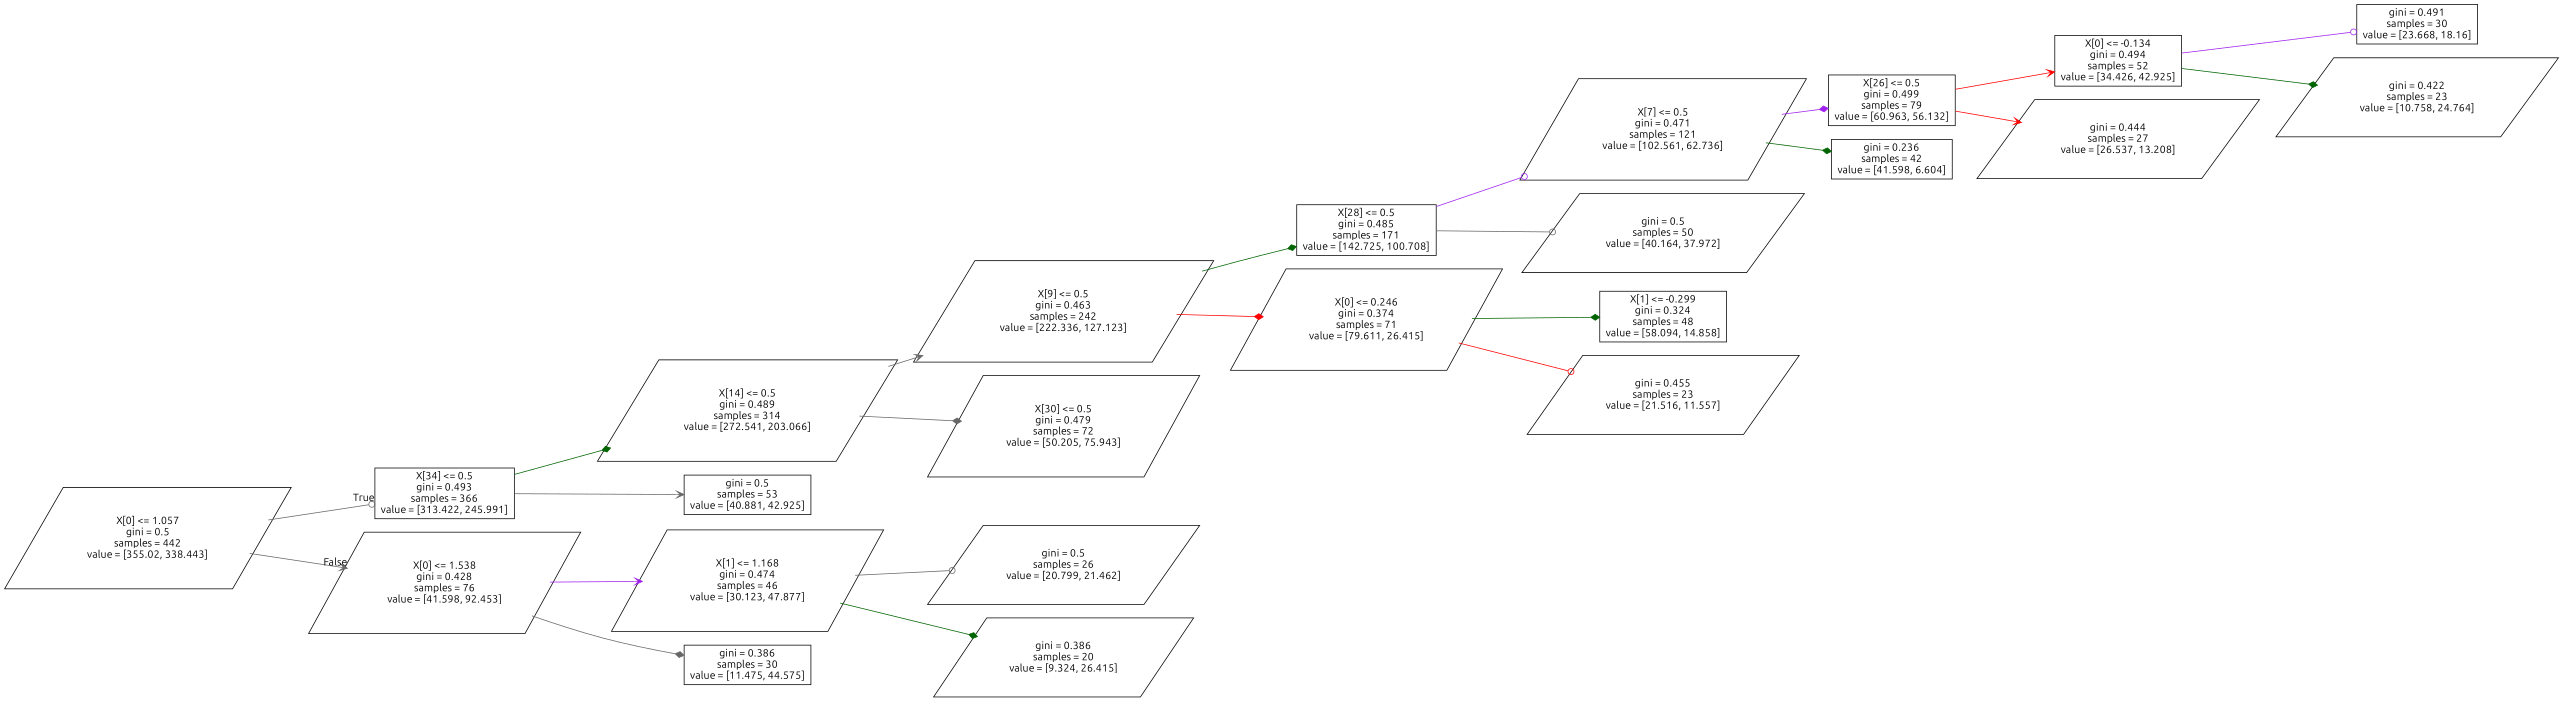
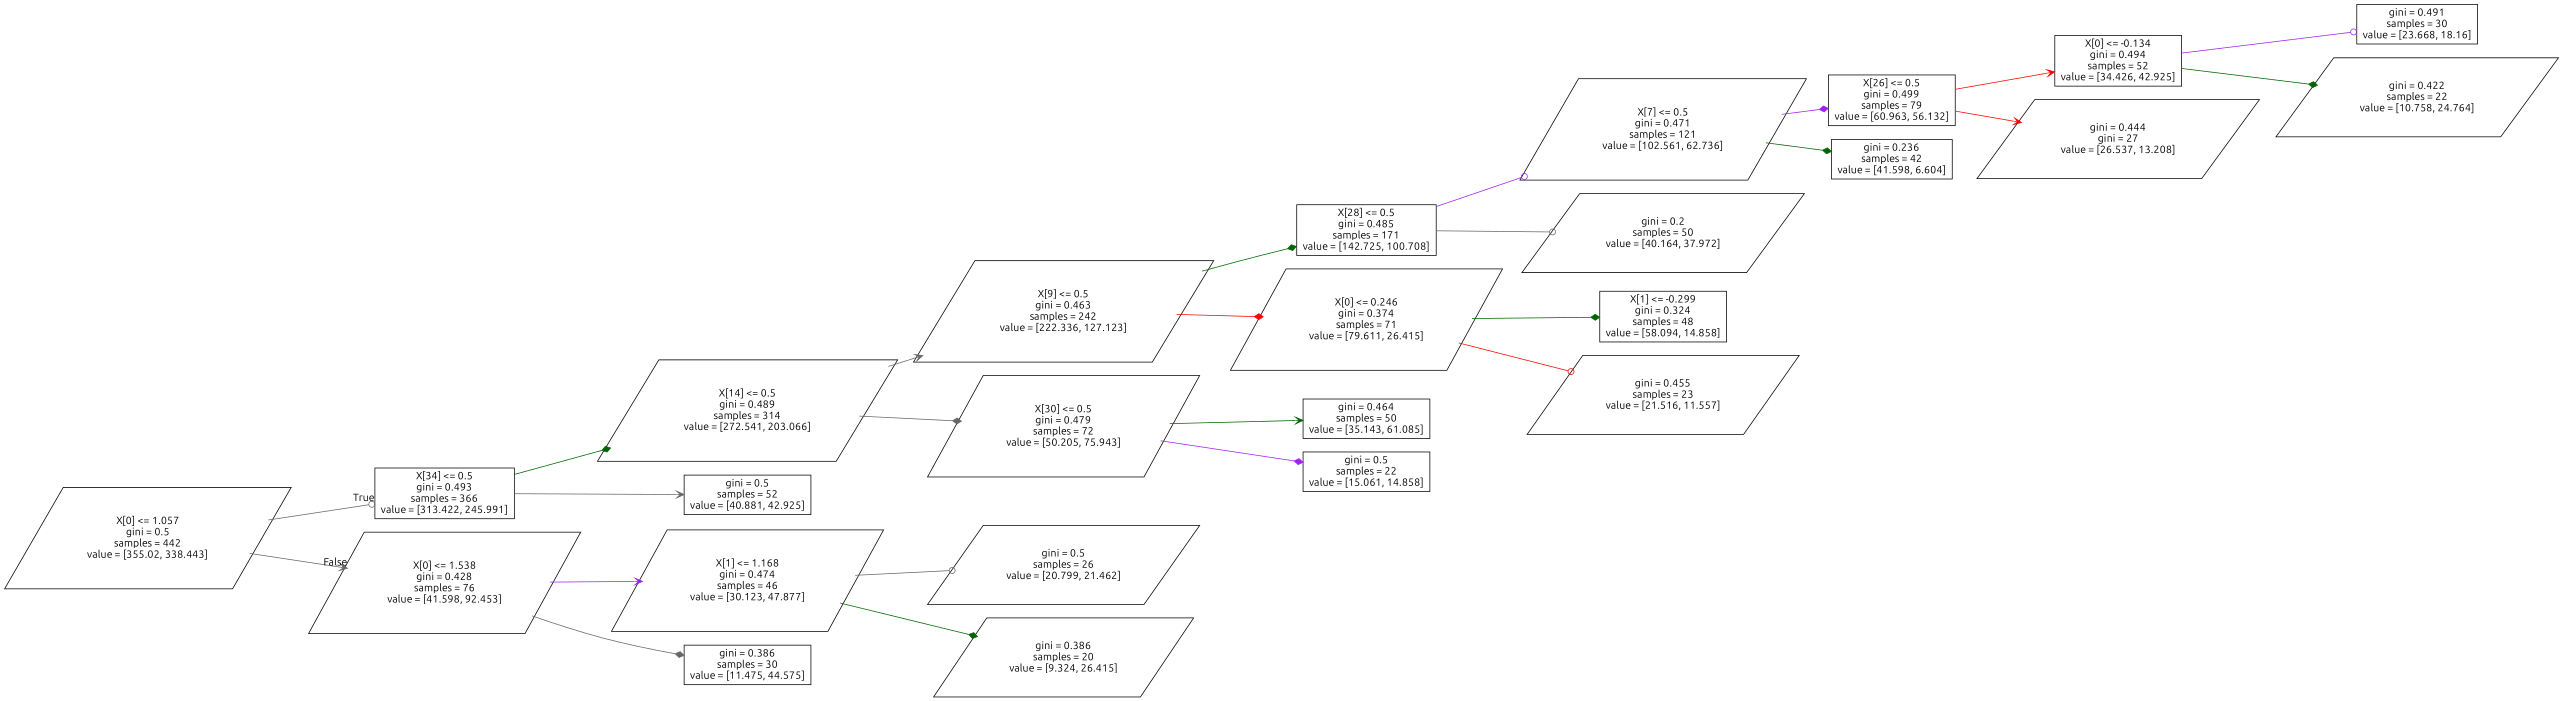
(2417, 97) -> (2417, 97)
(2118, 139) -> (2118, 139)
(1663, 233) -> (1663, 233)
none -> (1366, 419)
none -> (1366, 472)
(748, 495) -> (748, 495)
